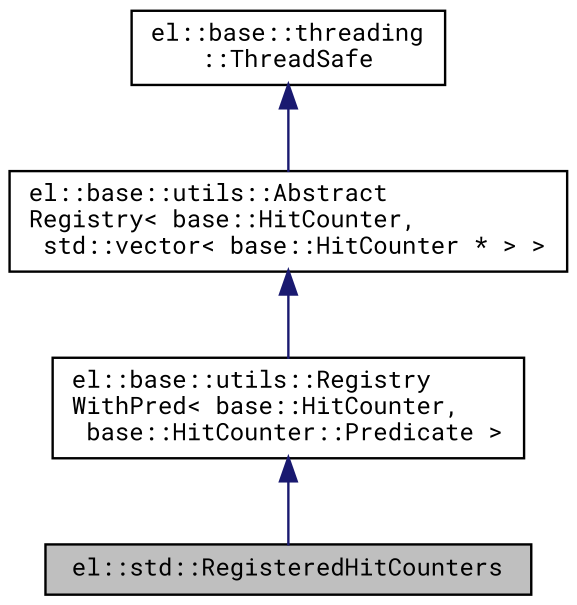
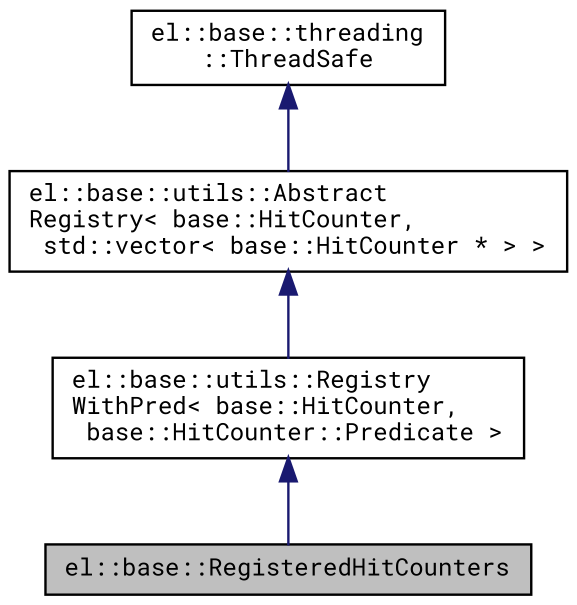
(288, 570) -> (288, 570)
